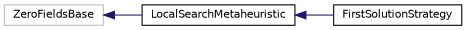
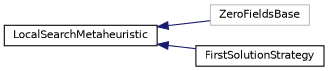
(128, 15) -> (189, 23)
